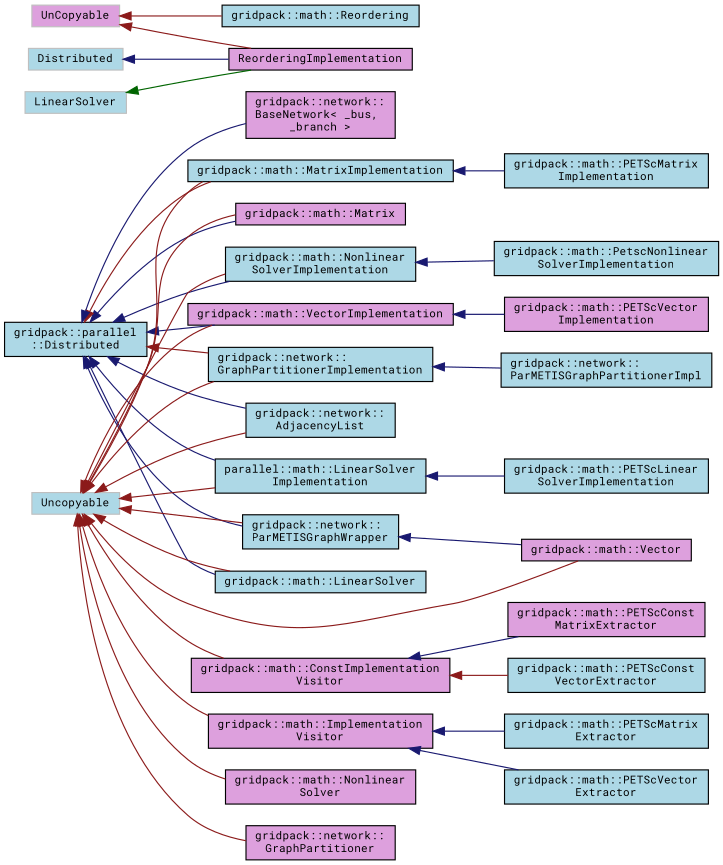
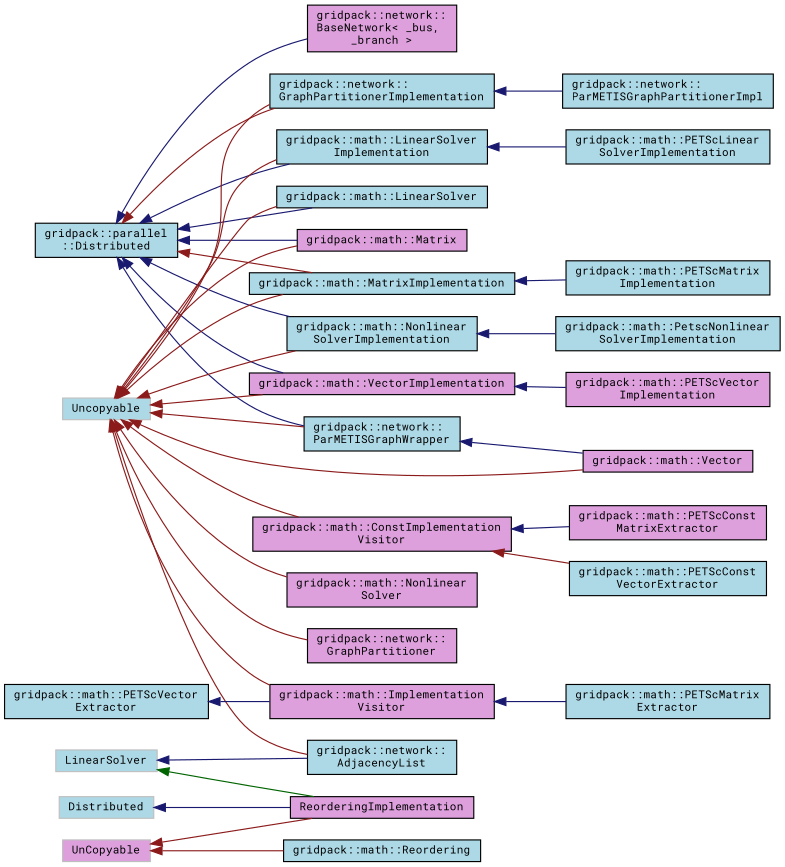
(177, 389) -> (238, 759)
(321, 476) -> (382, 147)
(469, 760) -> (245, 702)
